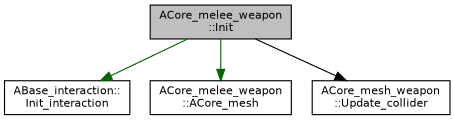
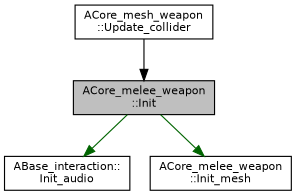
(296, 57) -> (144, 54)
(67, 98) -> (67, 173)
(221, 98) -> (221, 173)
